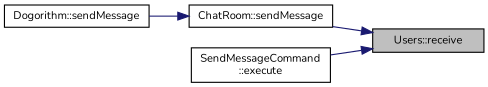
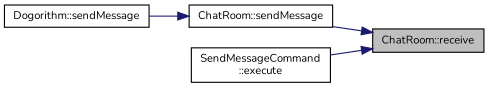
(428, 41) -> (428, 41)
